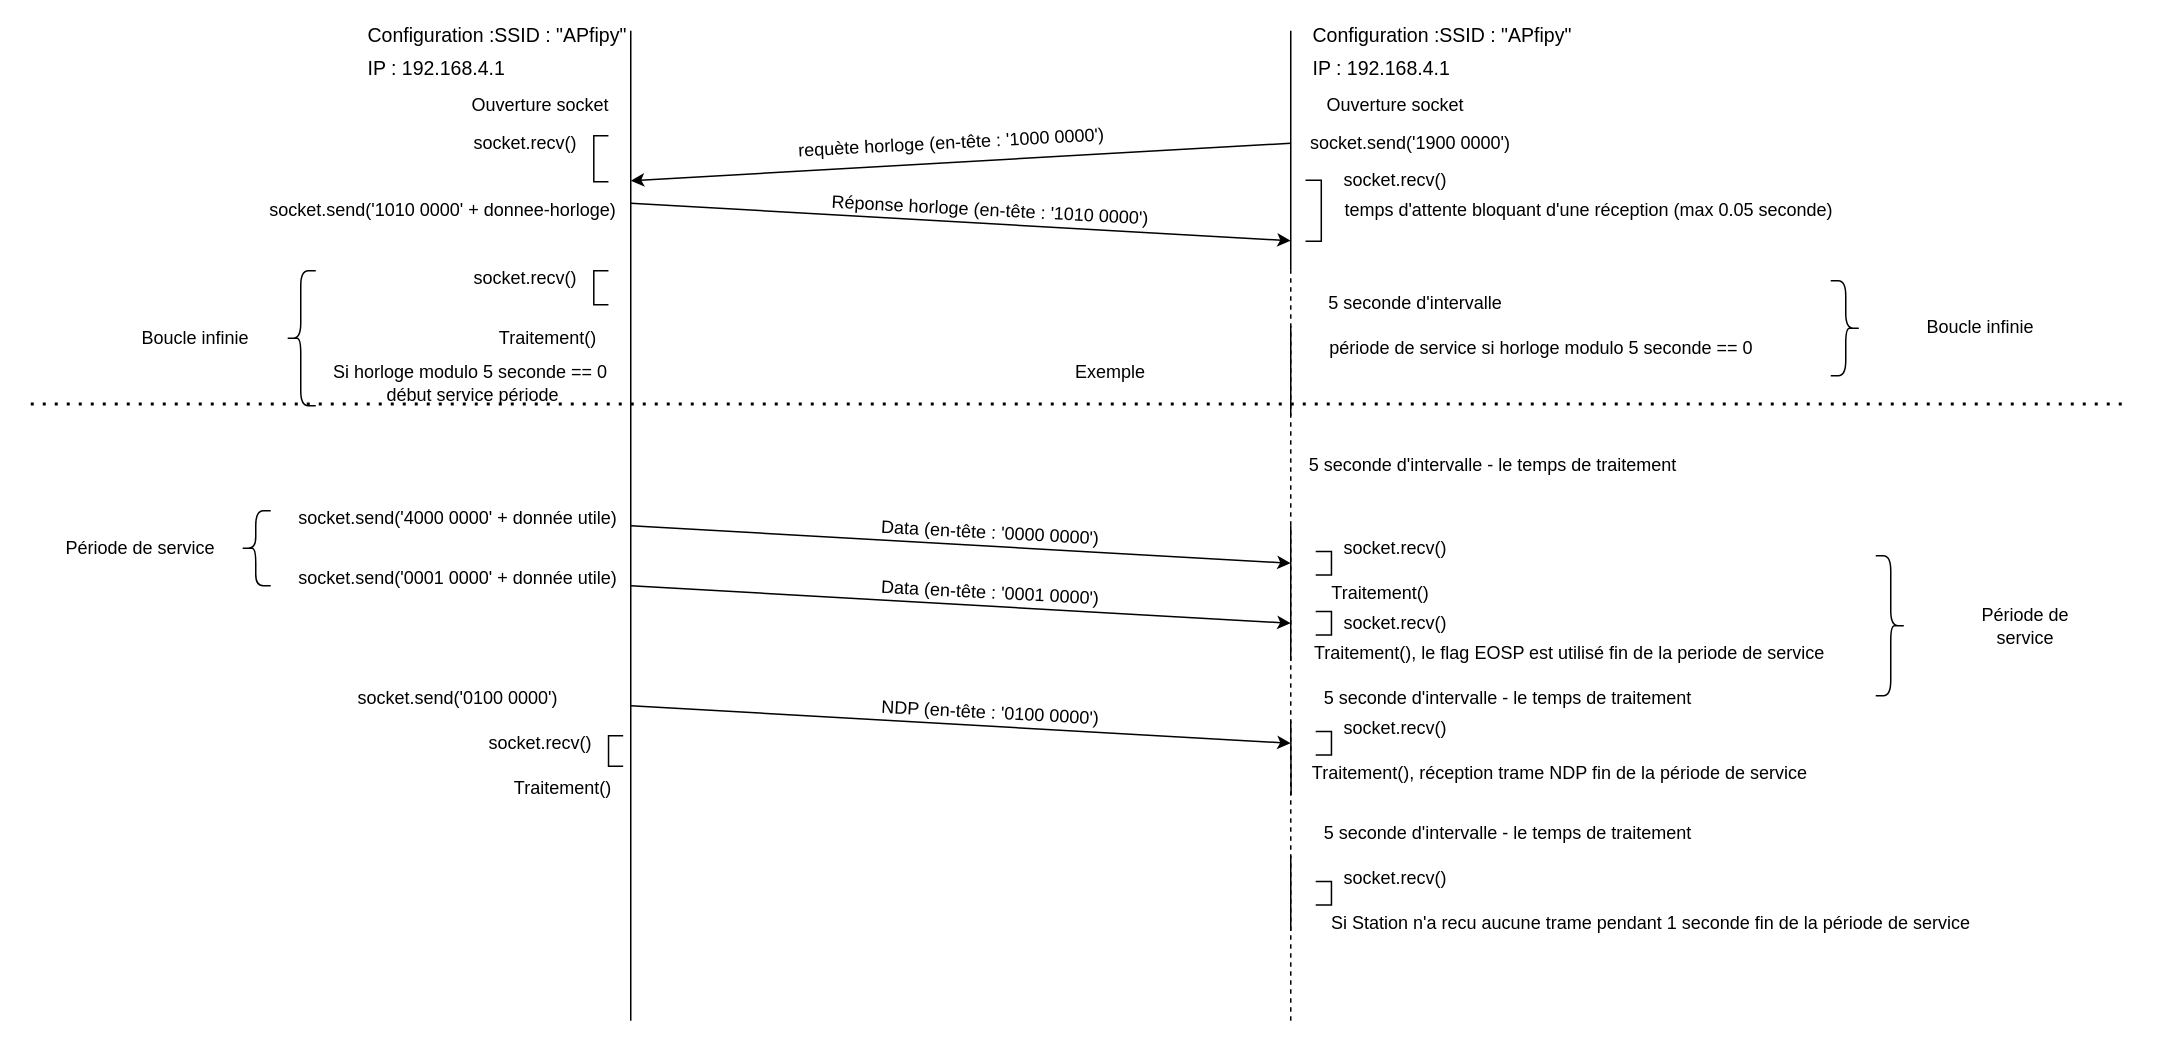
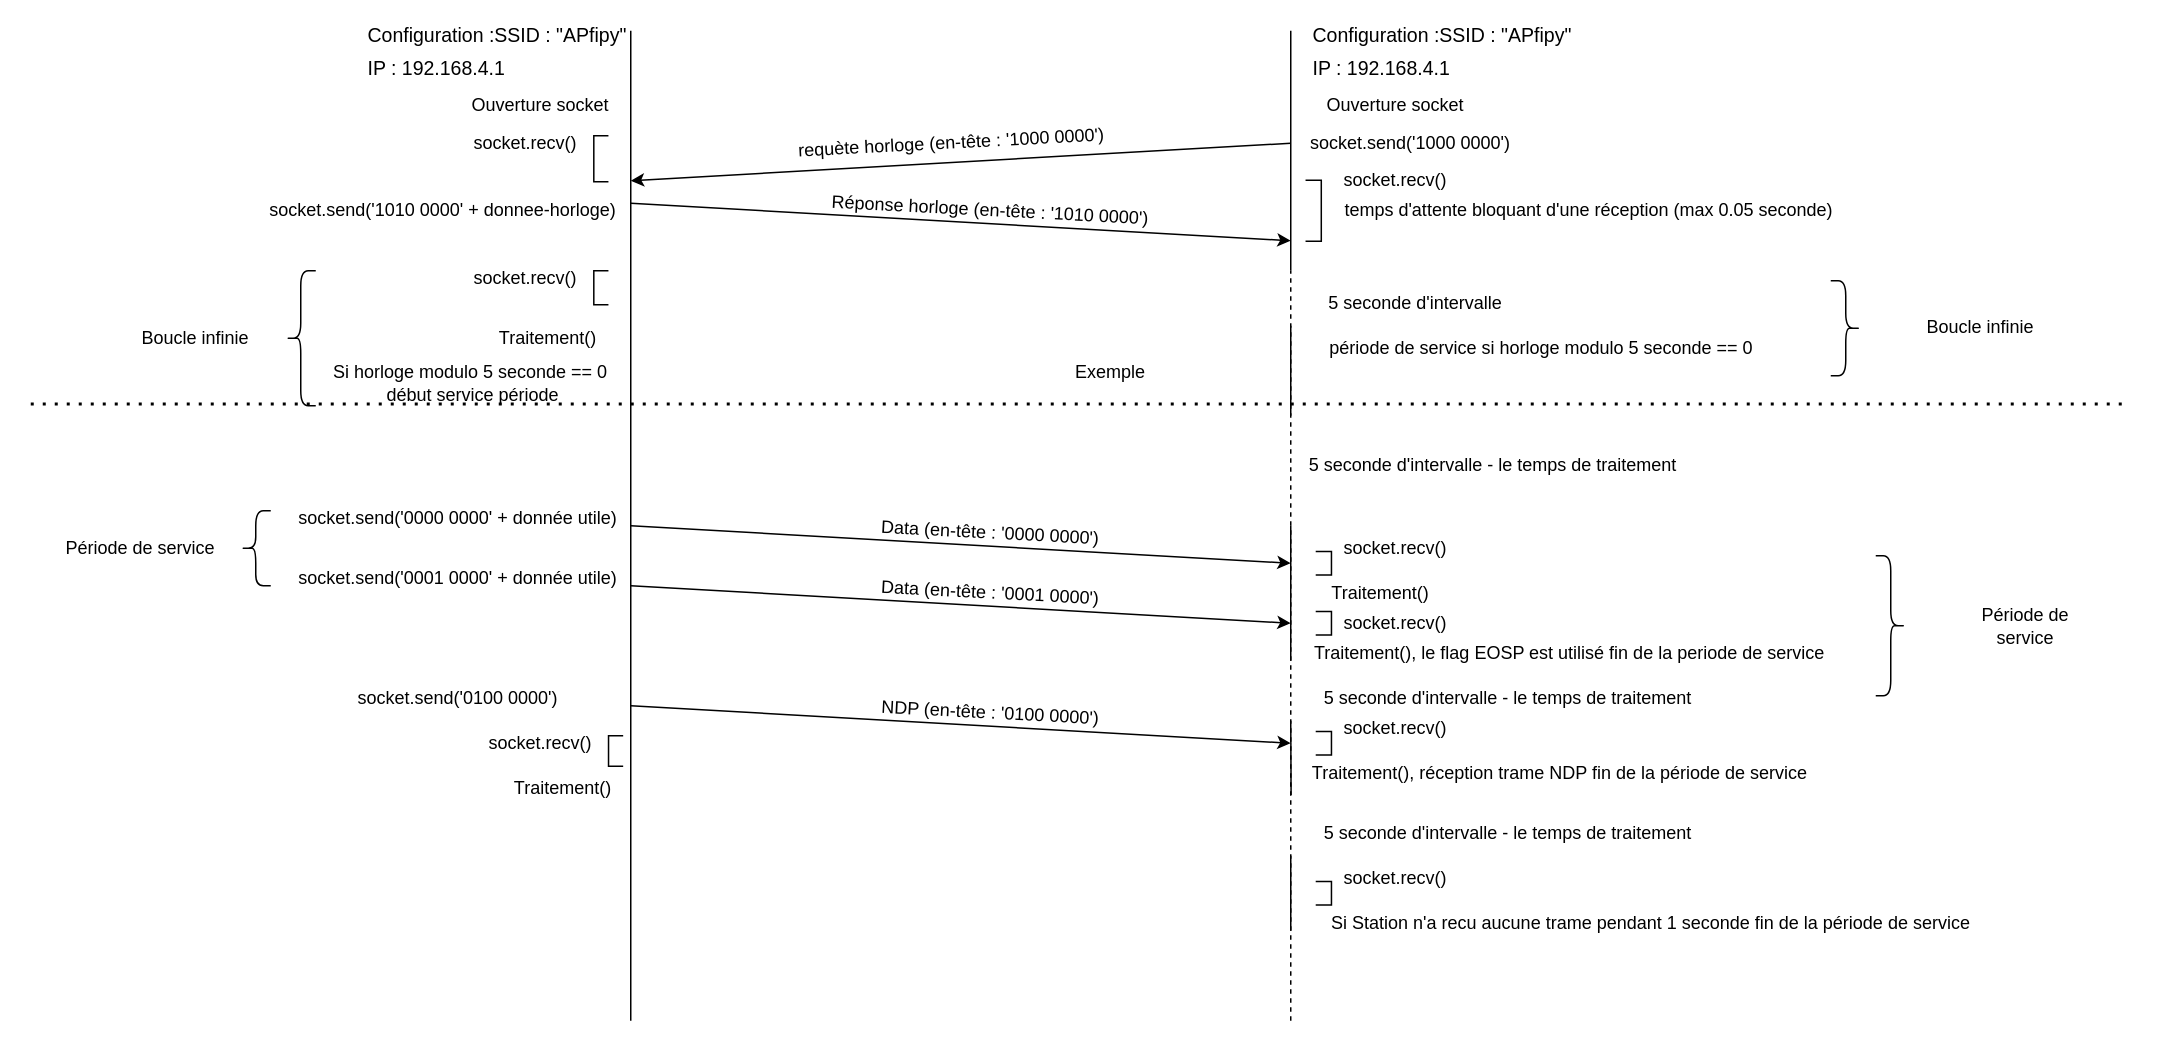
(1411, 143) -> (1411, 143)
(458, 518) -> (458, 518)
